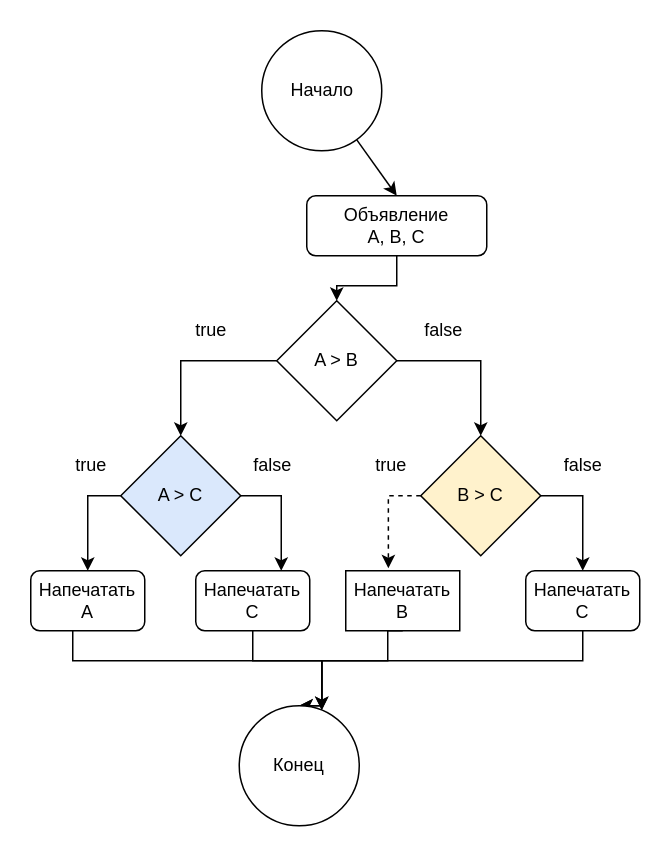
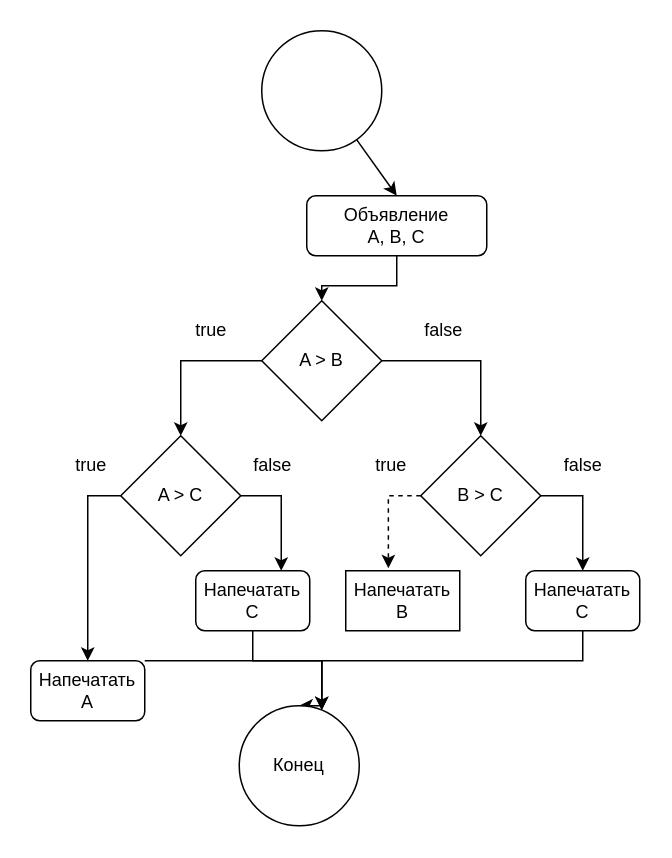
(322, 91) -> none
(337, 361) -> (322, 361)
(181, 496) -> (181, 496)
(481, 496) -> (481, 496)
(88, 601) -> (88, 691)
(388, 643) -> none
